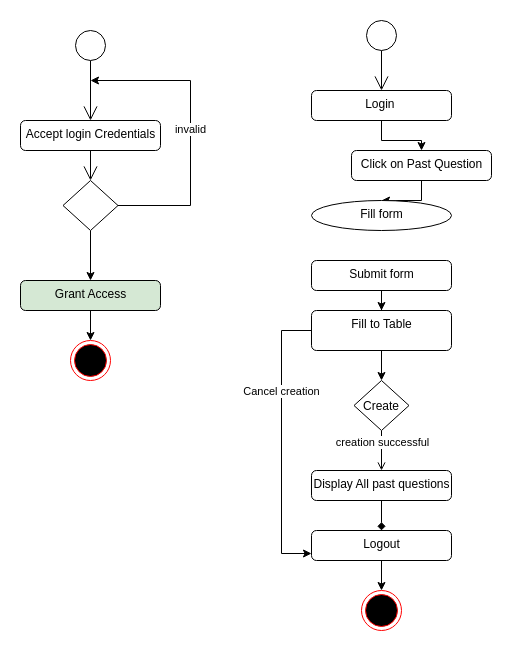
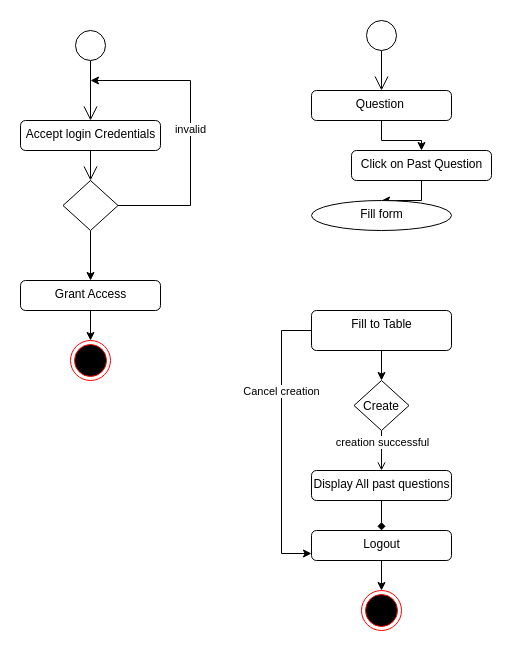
(382, 105) -> (382, 105)
(382, 276) -> none
(91, 296) -> (91, 296)
(382, 305) -> none
